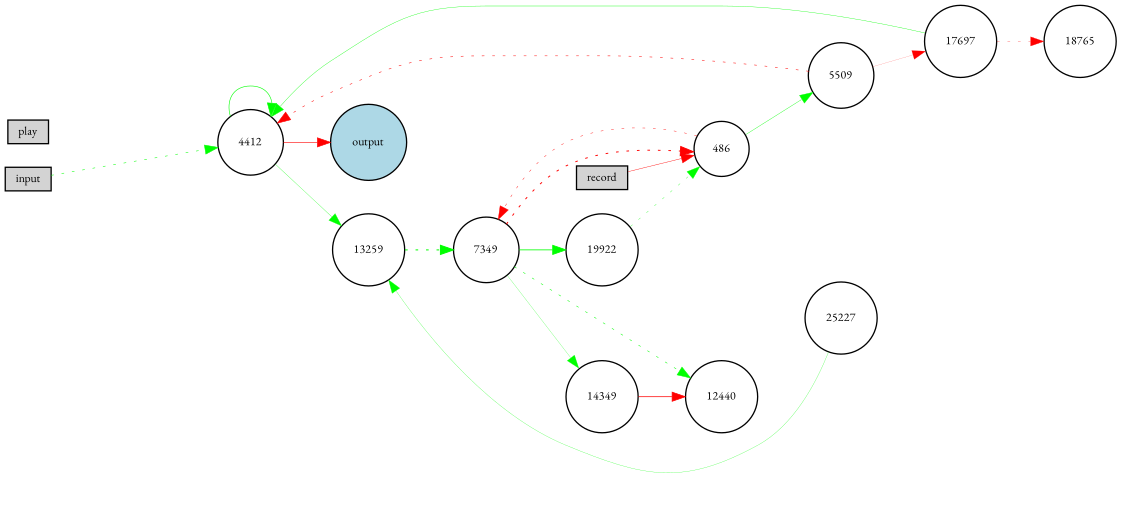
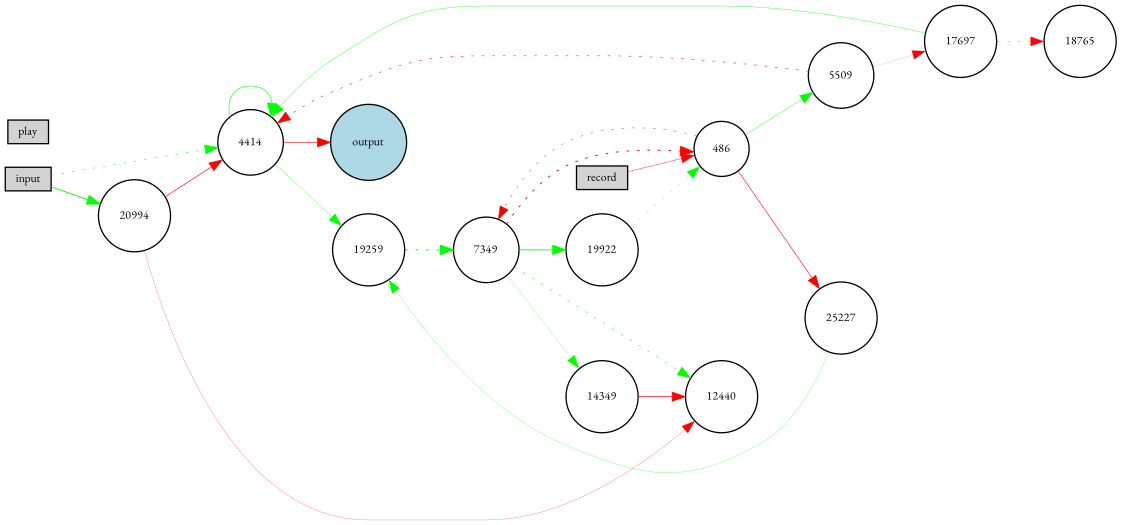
(251, 142) -> (251, 142)
none -> (134, 216)
none -> (775, 224)
(369, 250) -> (369, 250)
